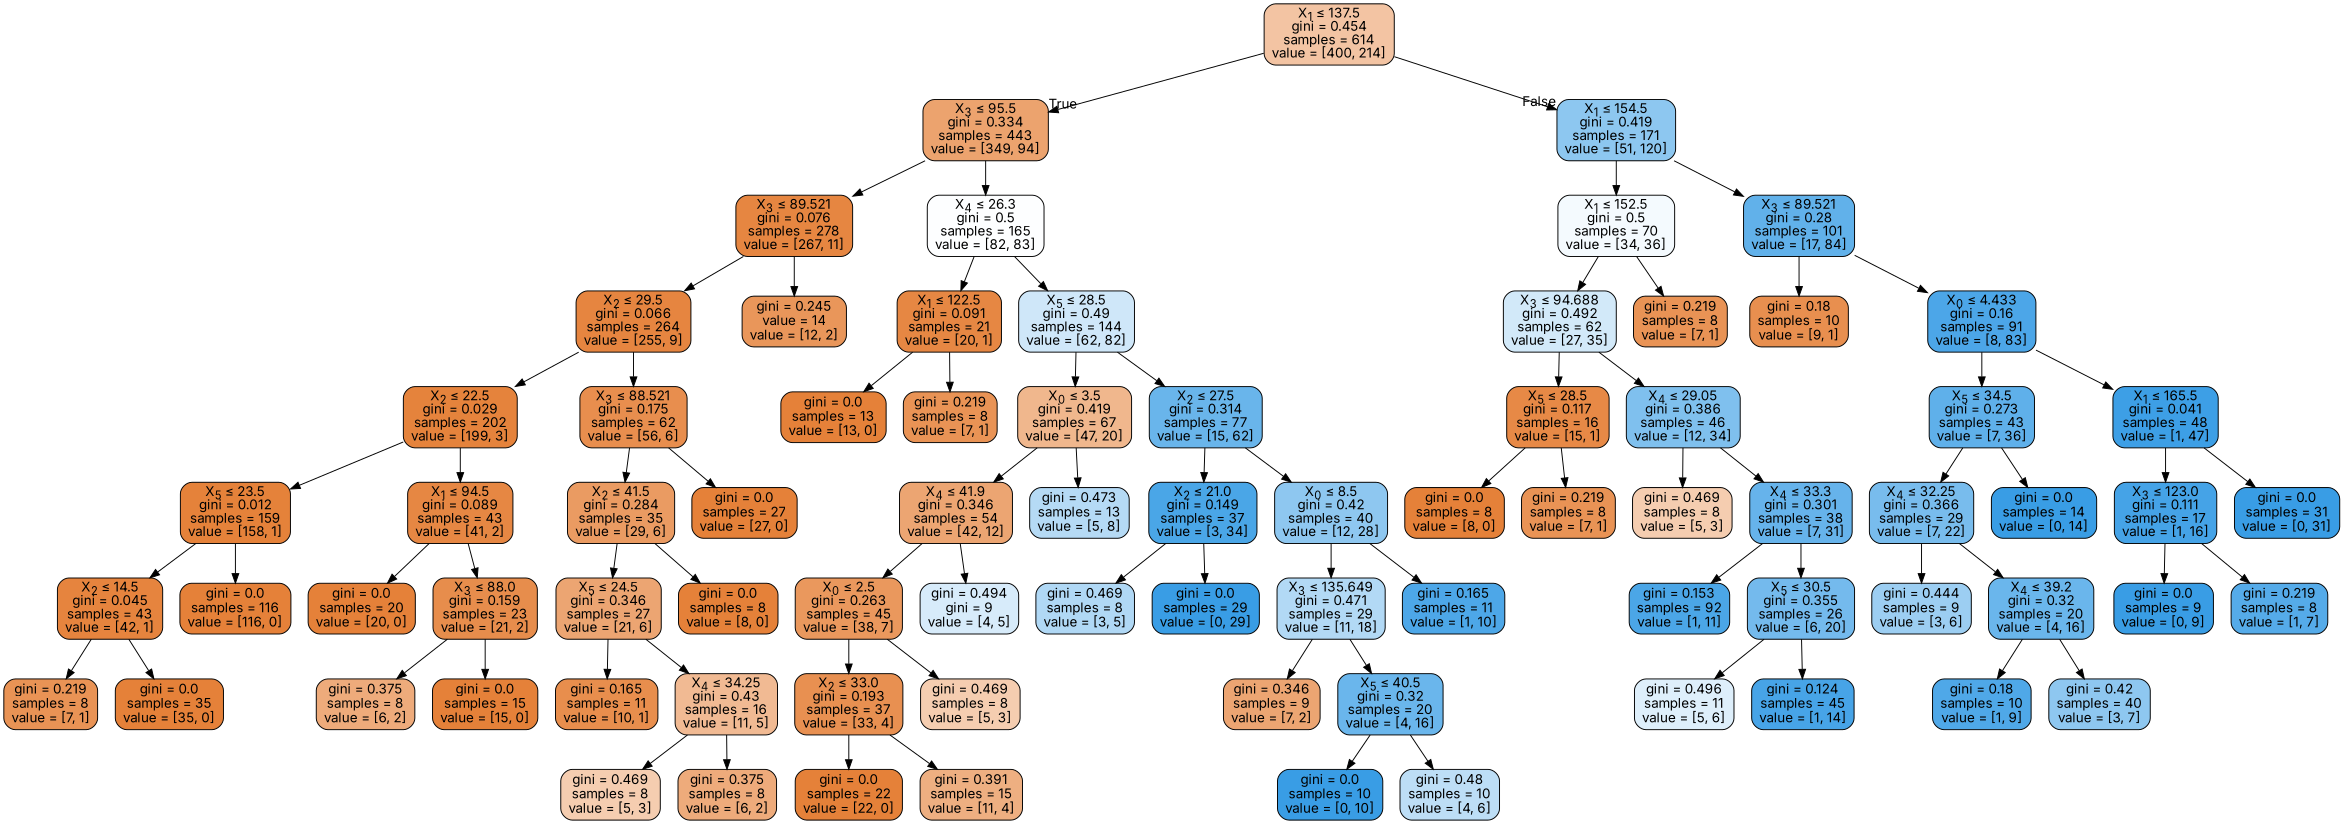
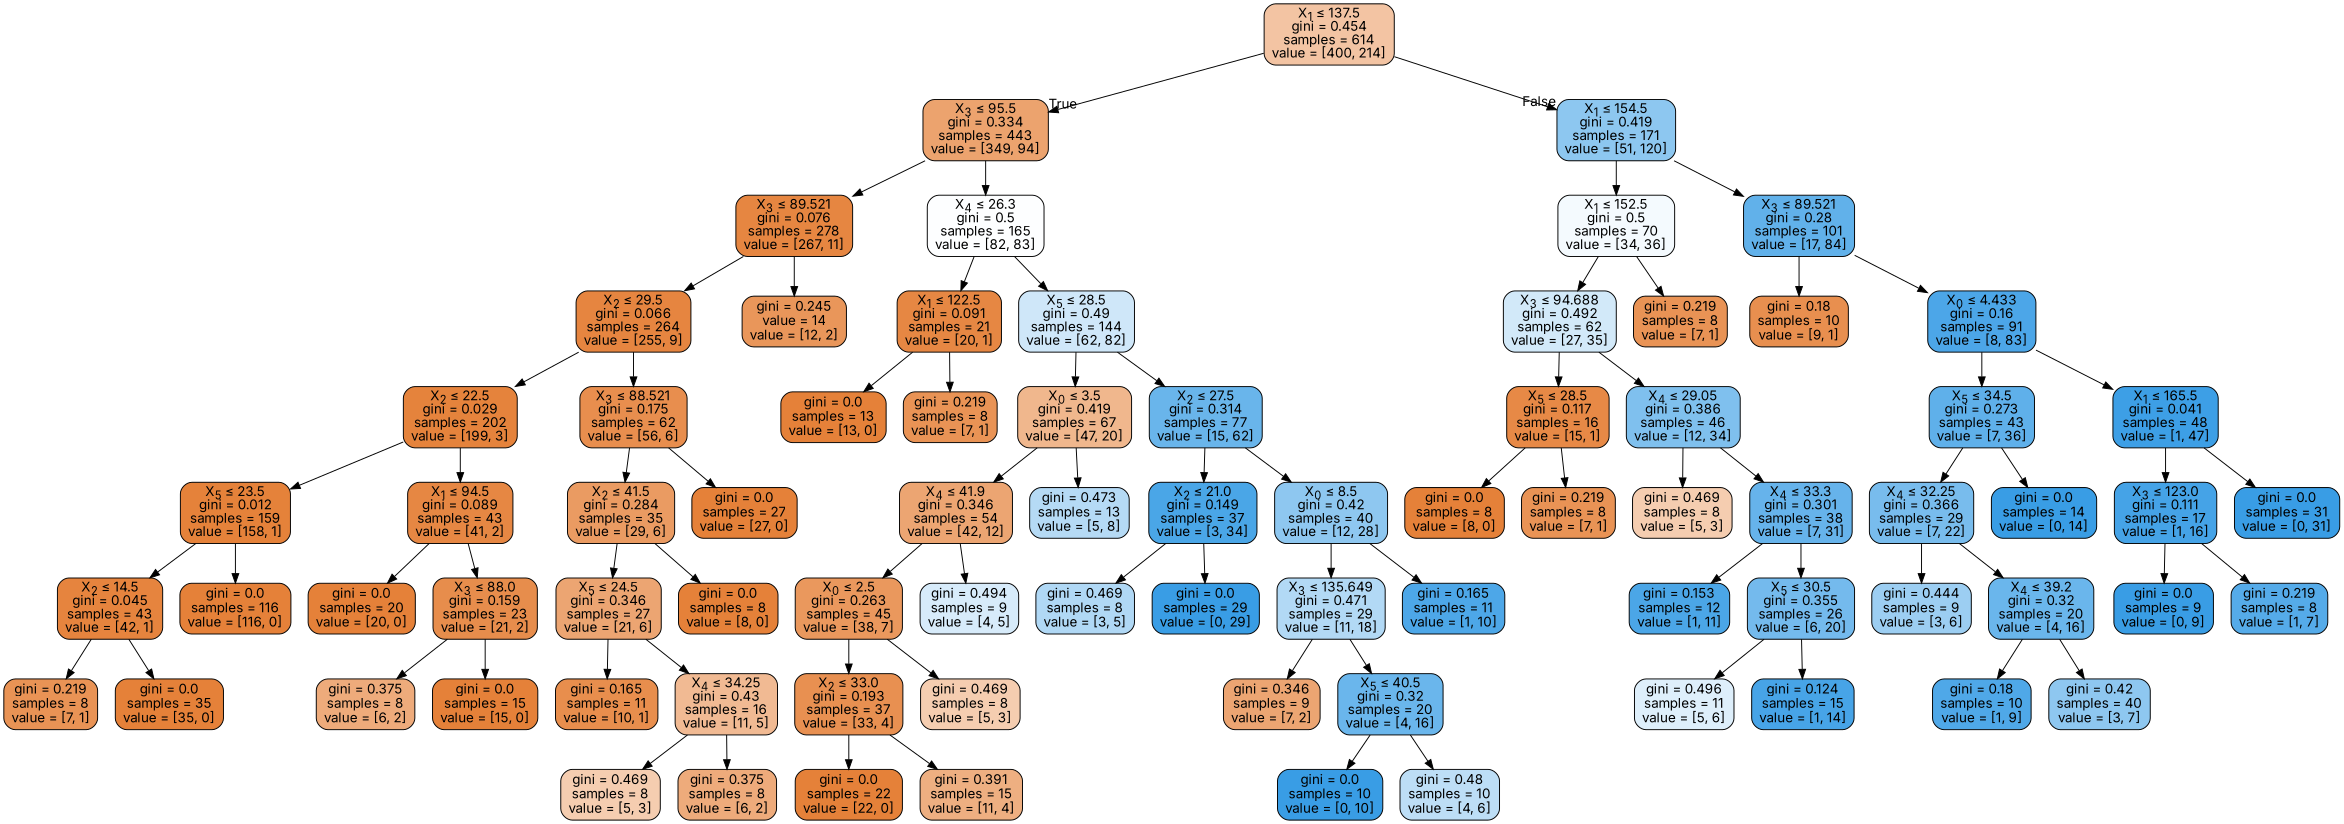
(969, 608) -> (969, 608)
(1679, 608) -> (1679, 608)
(1803, 704) -> (1803, 704)
